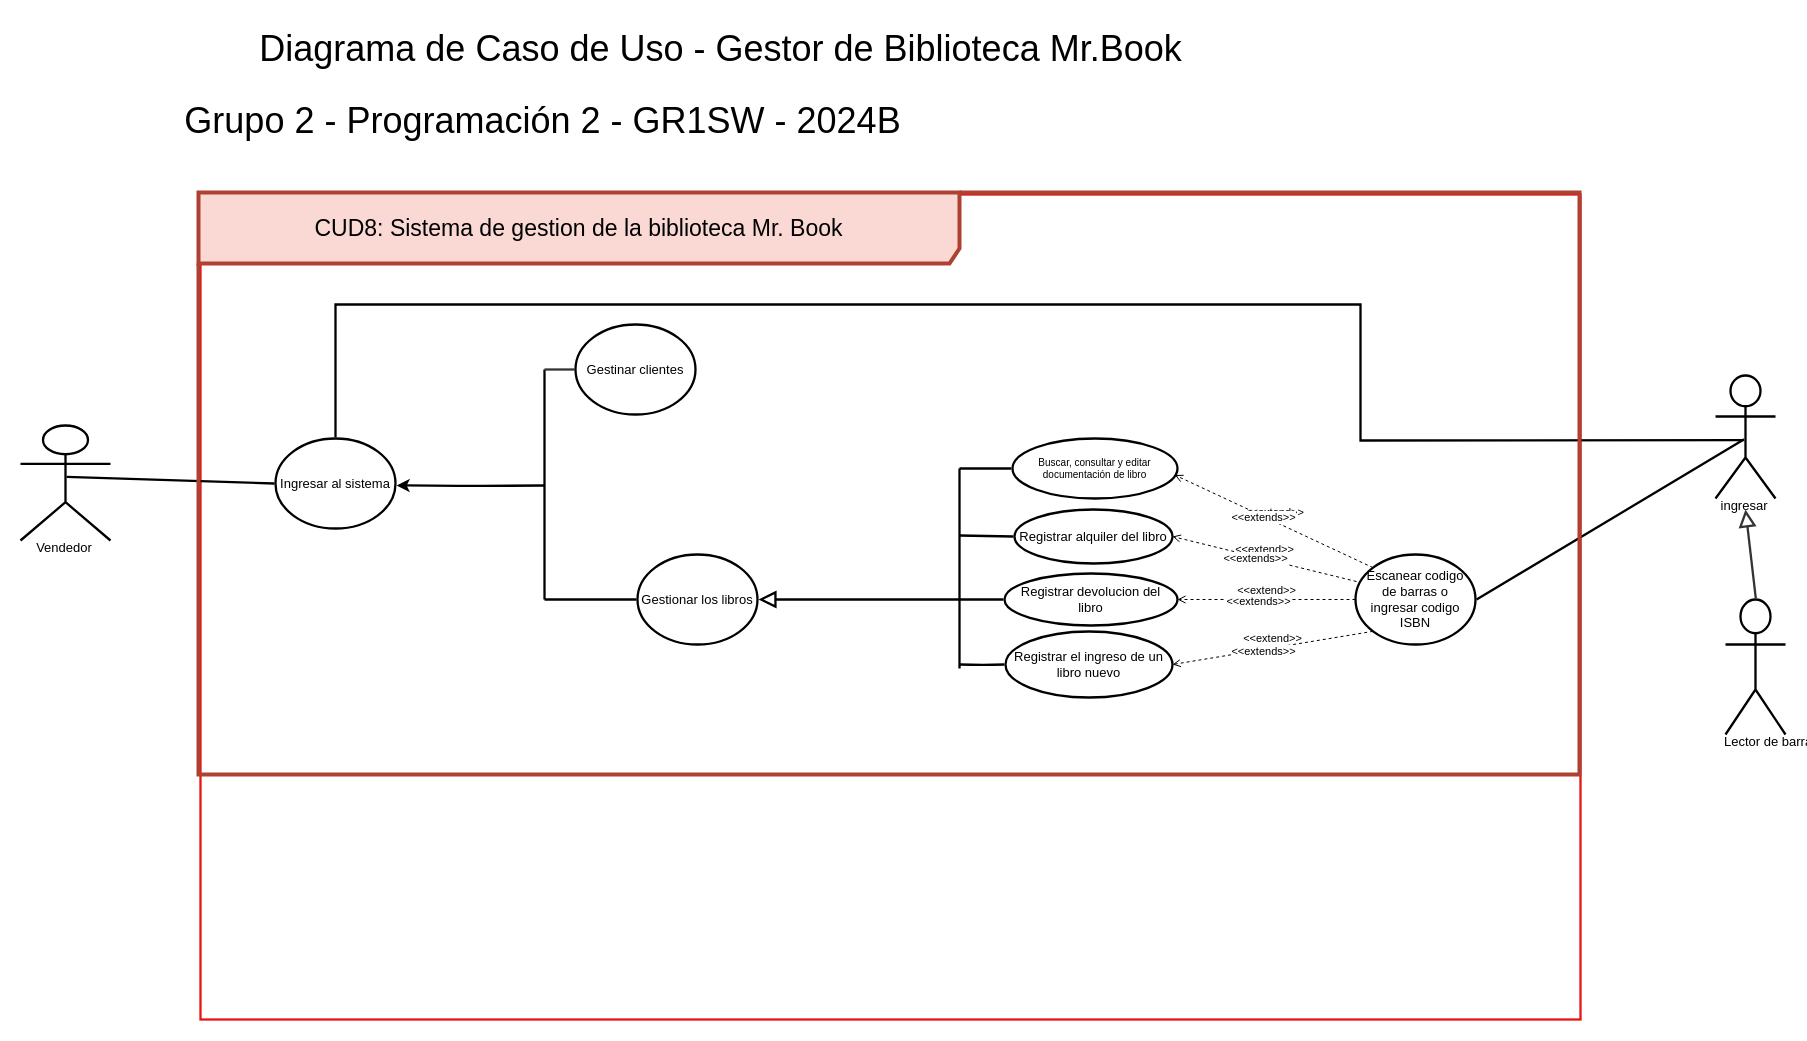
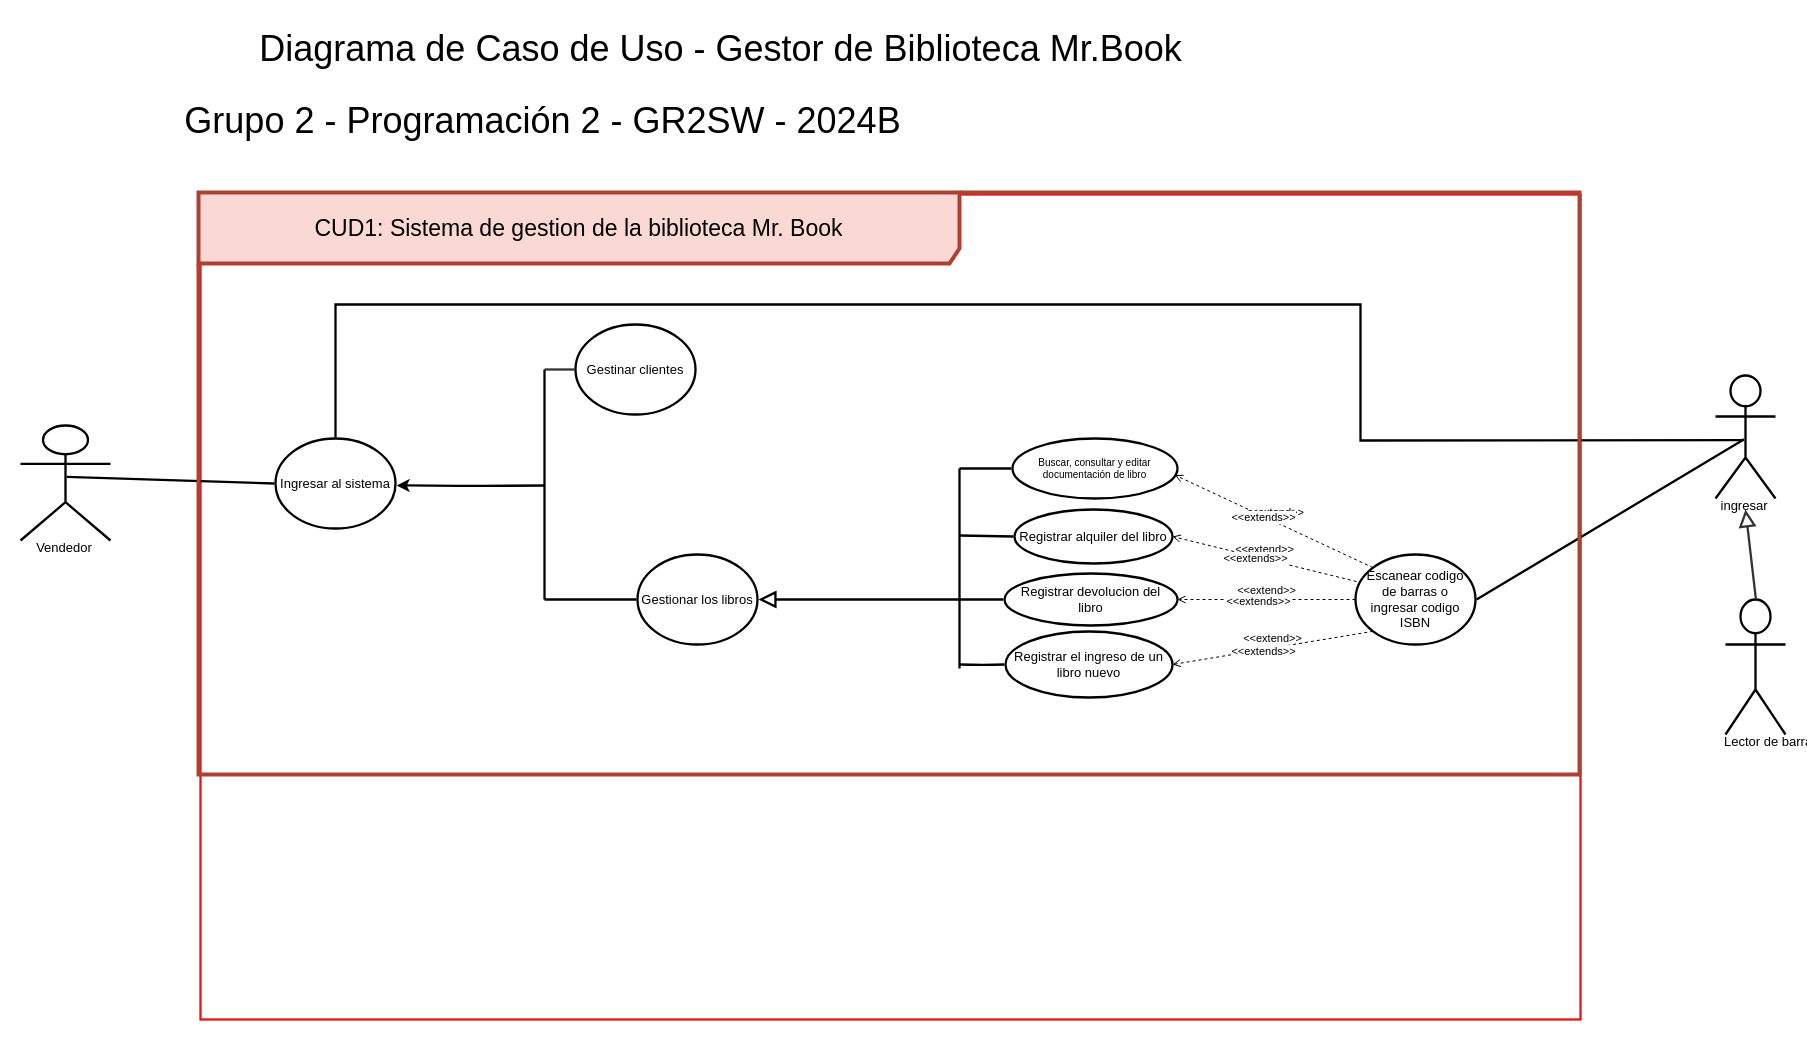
(543, 121) -> (543, 121)
(579, 229) -> (579, 229)
